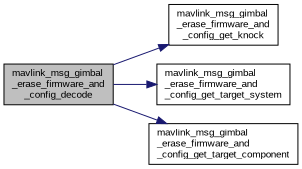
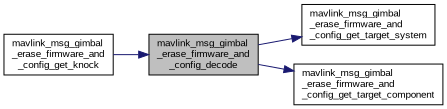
(136, 56) -> (126, 55)
